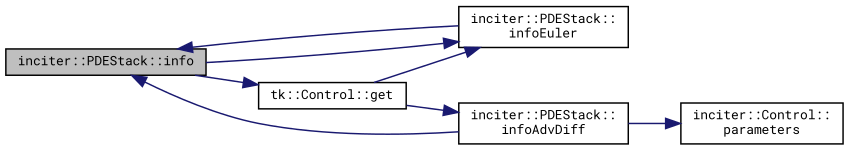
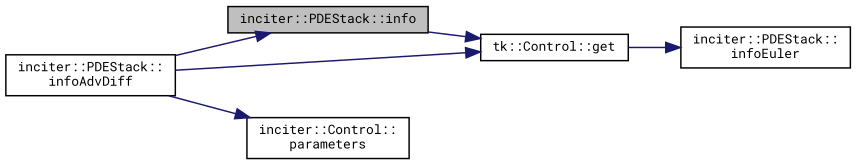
(325, 35) -> none
(325, 54) -> none
(425, 108) -> (320, 61)
